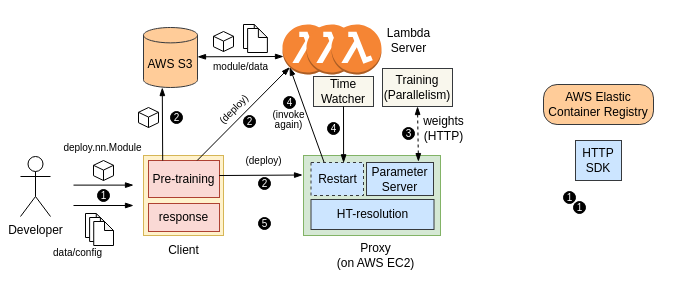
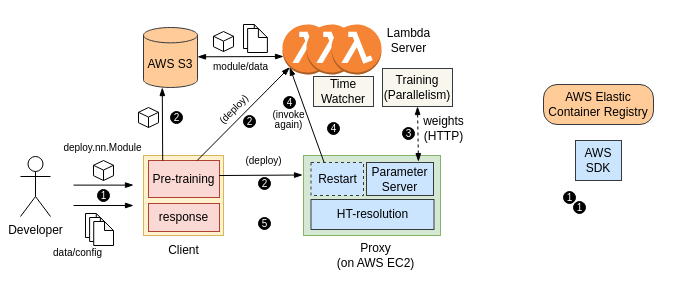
(344, 131) -> none
(599, 161) -> (599, 161)
